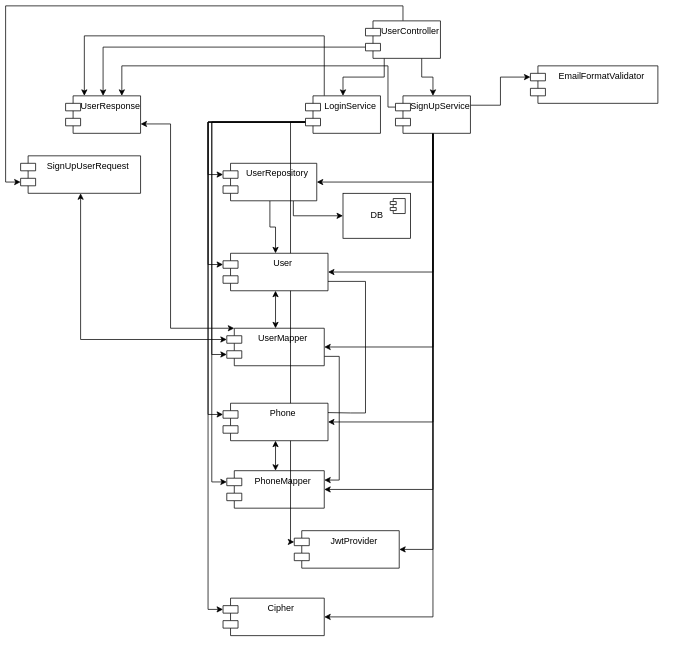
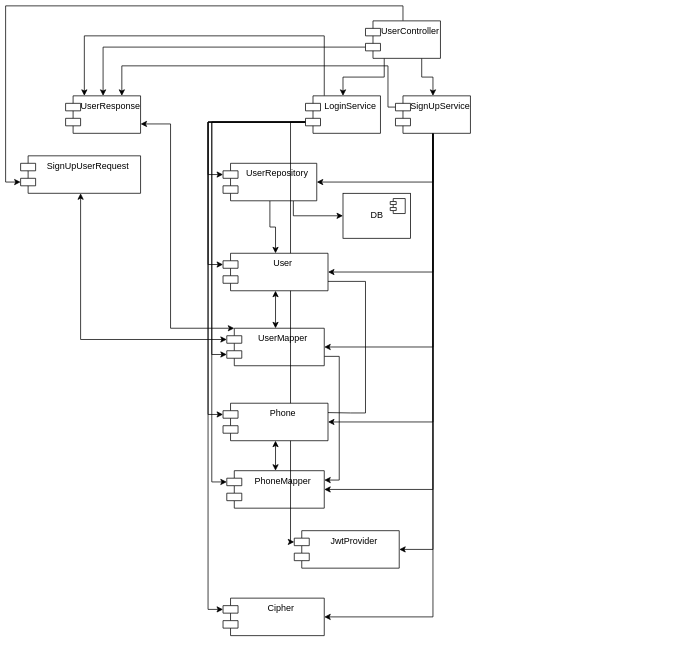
(594, 84) -> none
(500, 105) -> none
